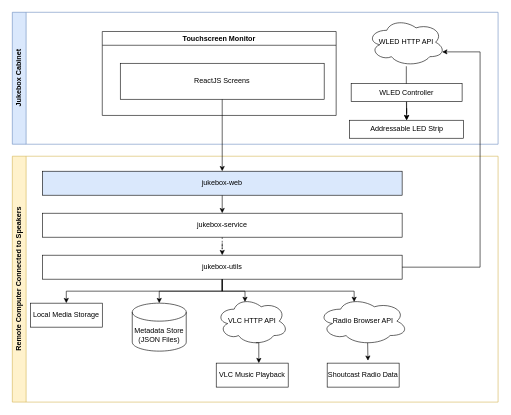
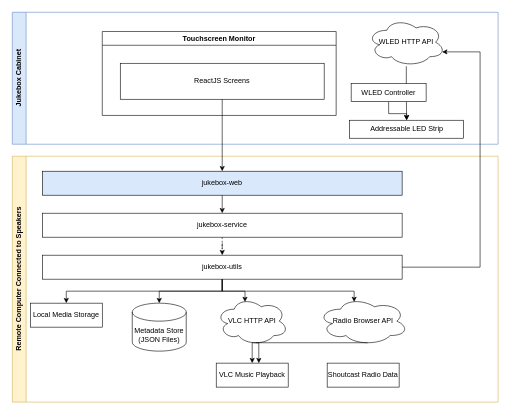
(407, 93) -> (389, 93)
(368, 355) -> (252, 357)
